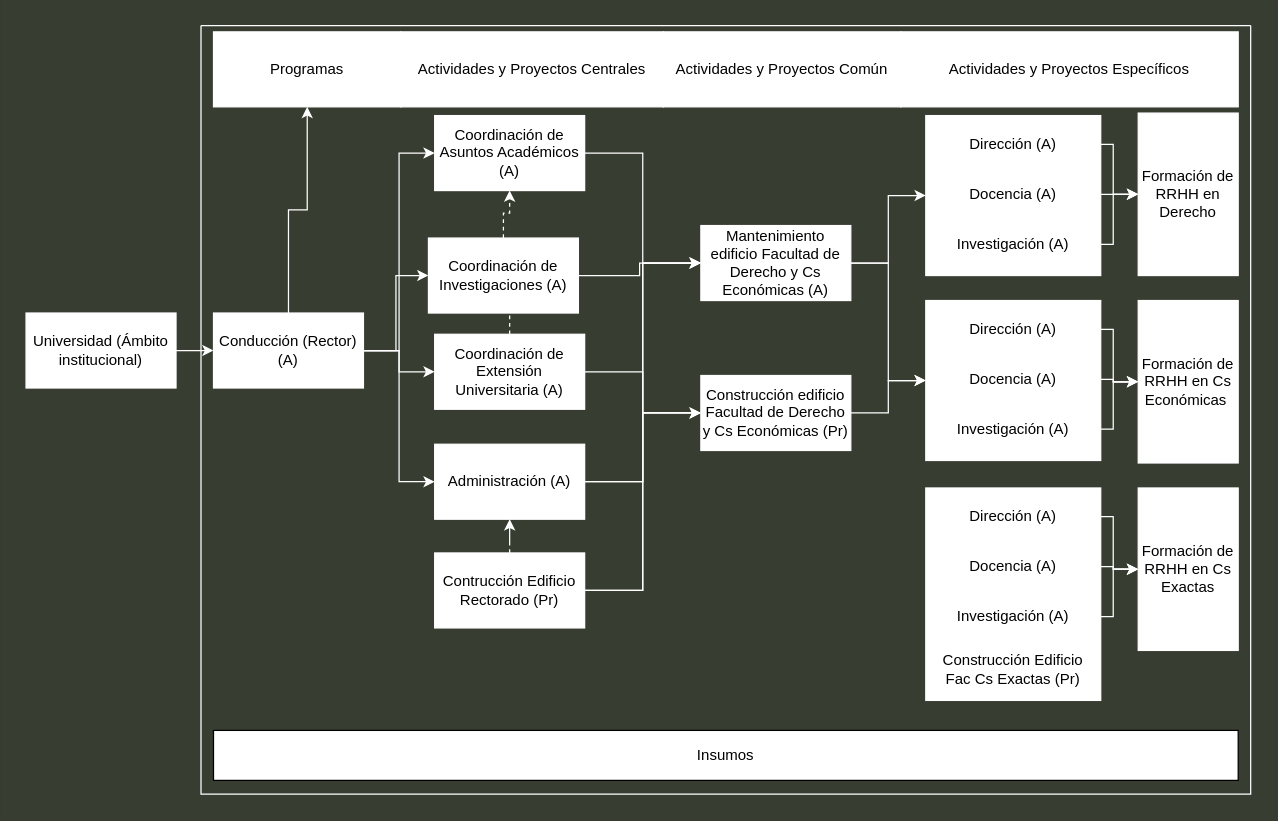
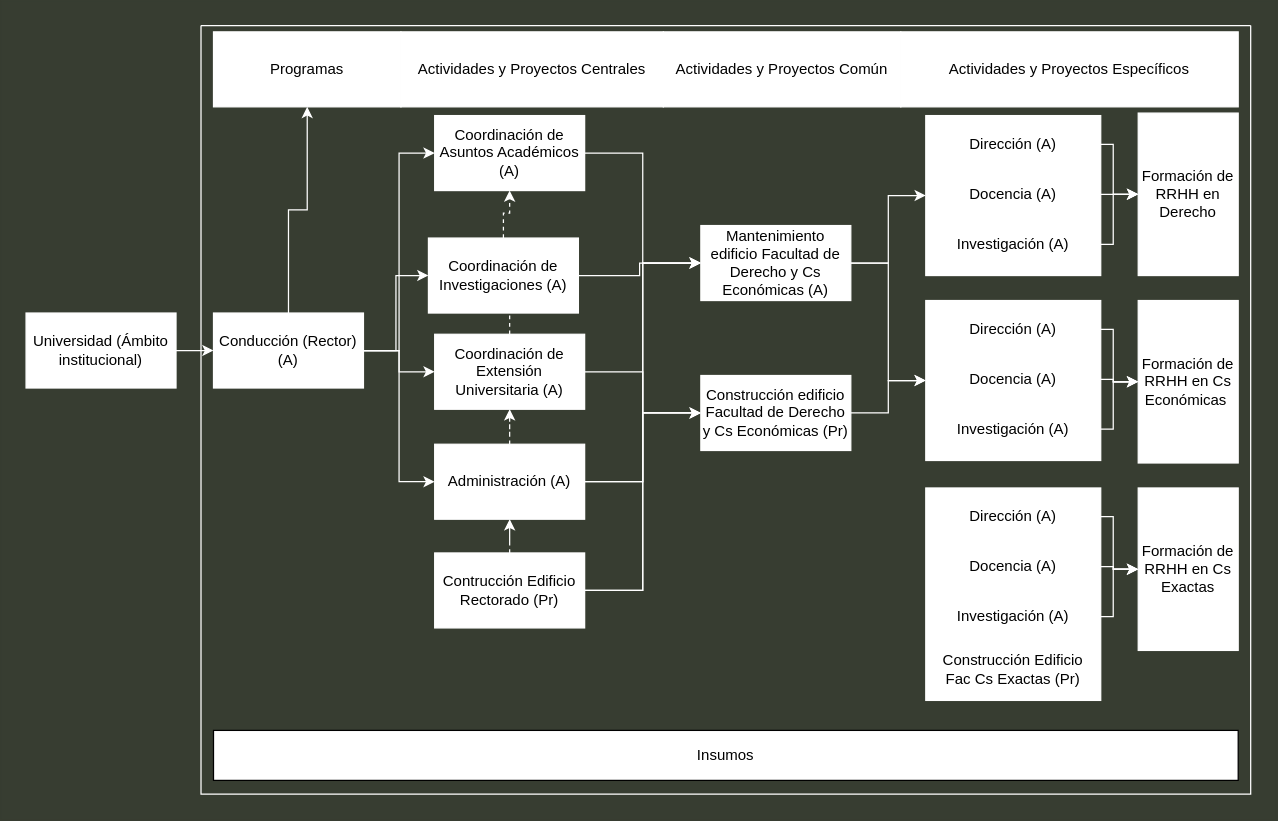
none -> (509, 422)
